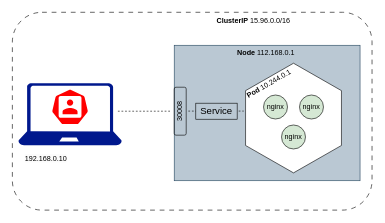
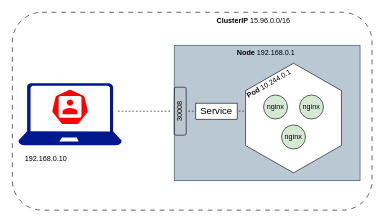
(267, 53) -> (267, 53)
(217, 111) -> (217, 111)
